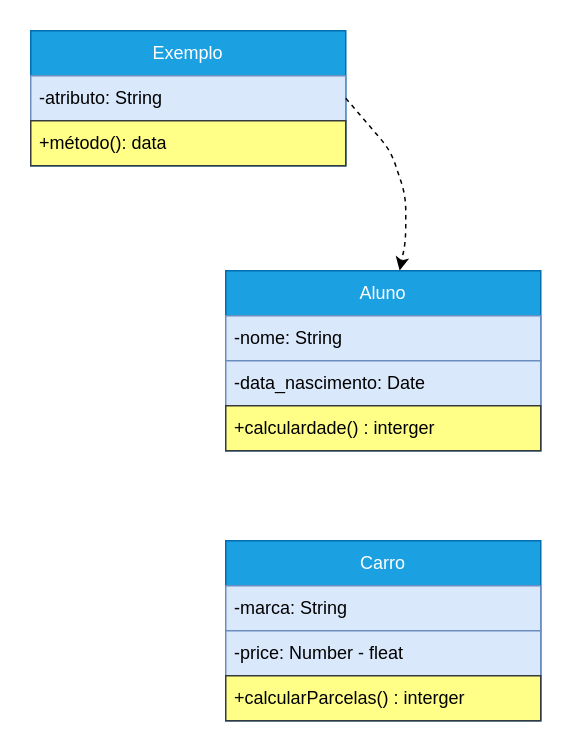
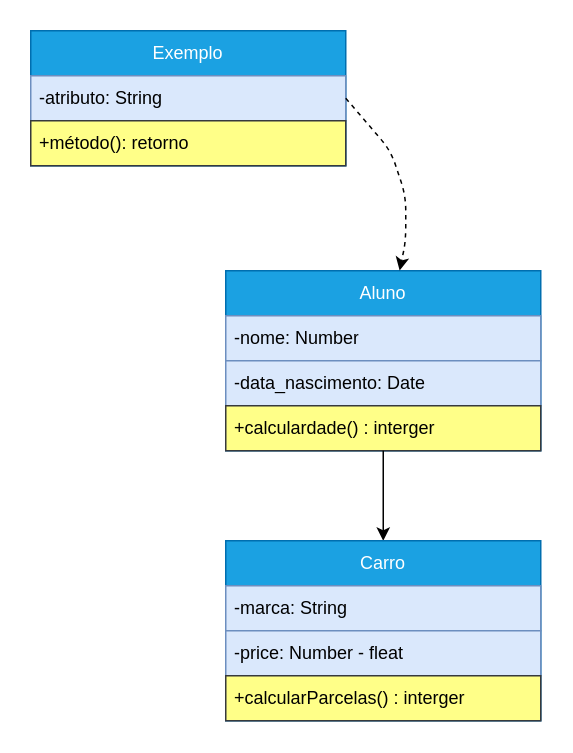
(111, 143) -> (126, 143)
(293, 338) -> (296, 338)
none -> (383, 492)
